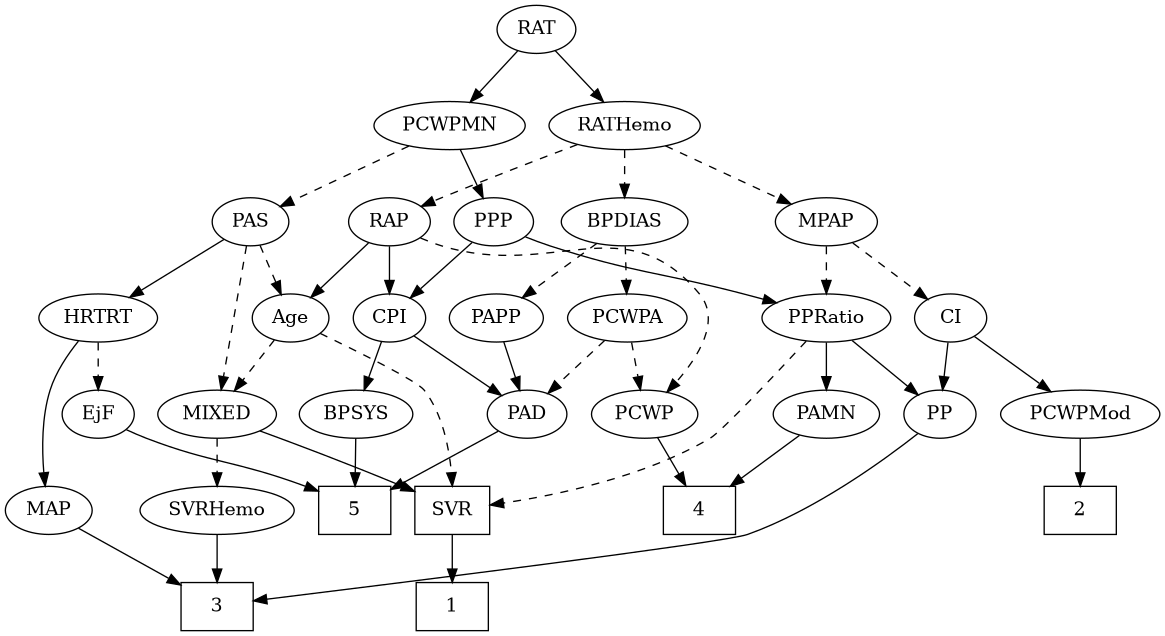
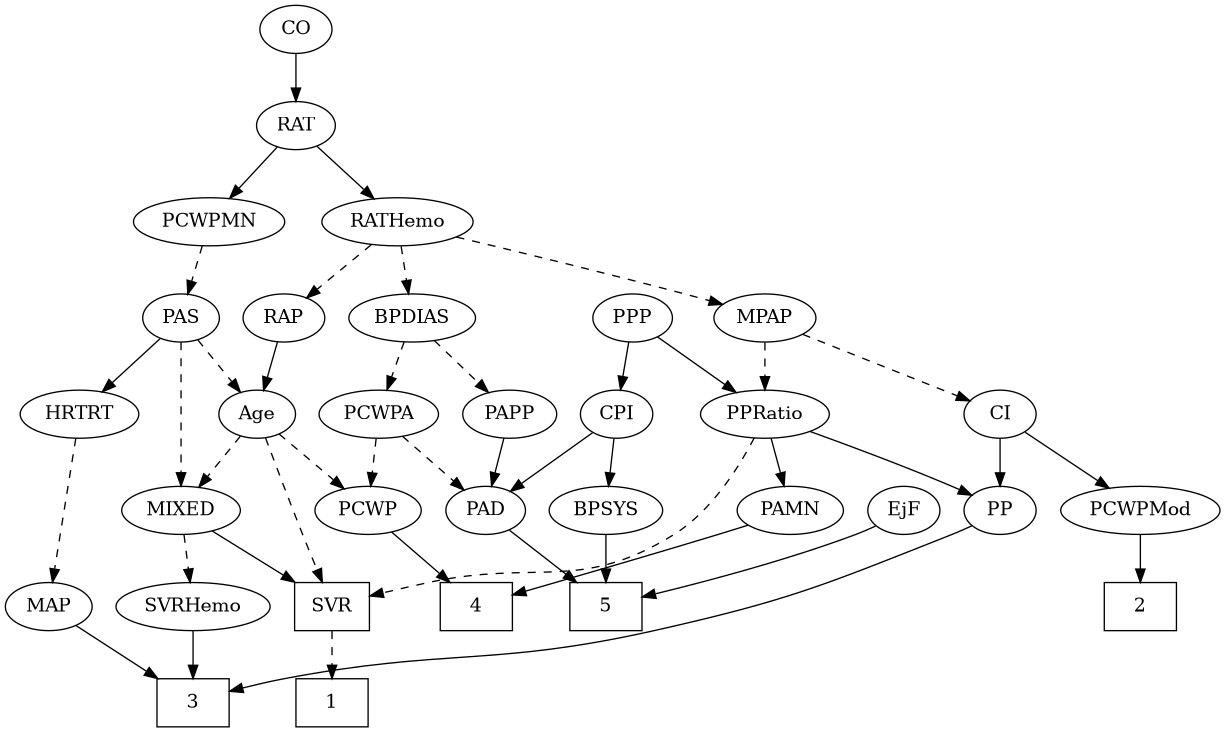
none -> (296, 29)
(469, 168) -> none
(615, 249) -> (306, 457)
(389, 263) -> none
(98, 360) -> none
(47, 403) -> (65, 504)
(452, 552) -> (332, 648)
